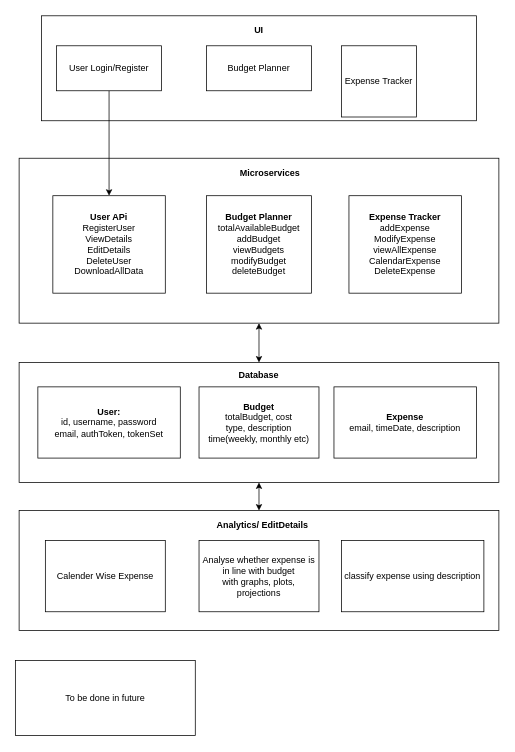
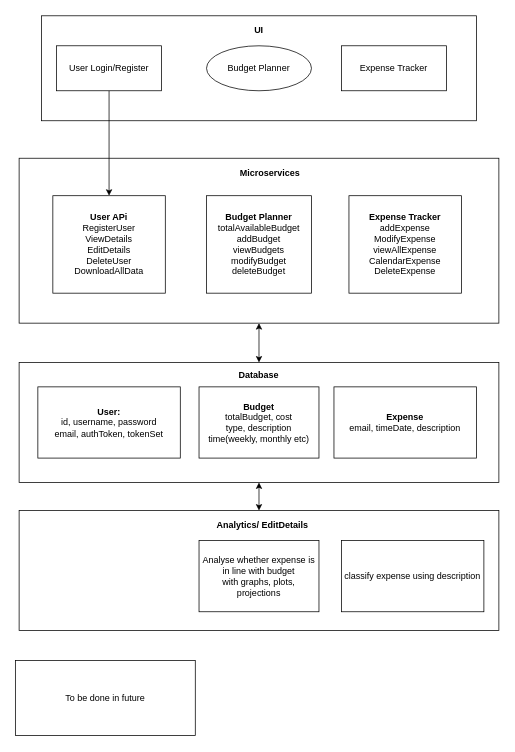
(259, 68) -> (259, 68)
(379, 81) -> (394, 68)
(105, 576) -> none
